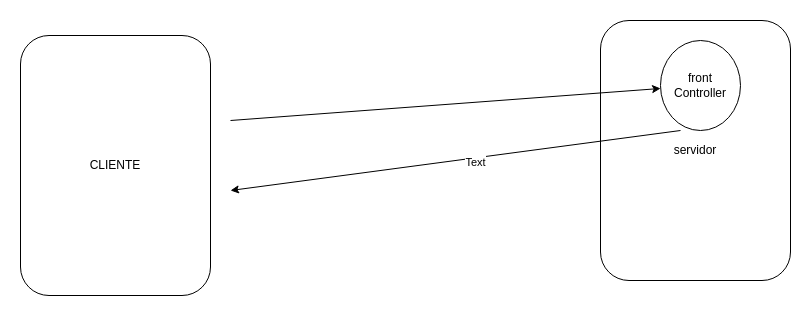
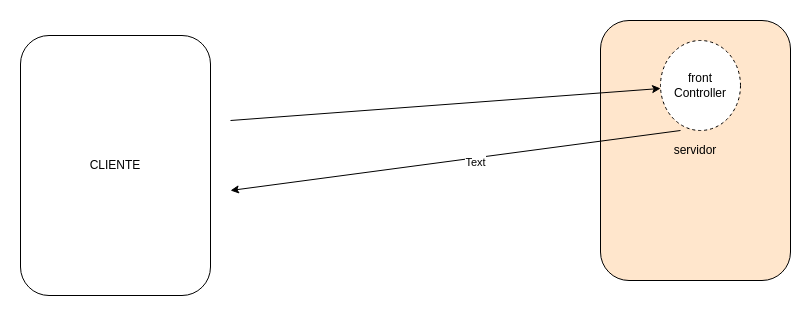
(701, 86) -> (701, 86)
(696, 151) -> (696, 151)
